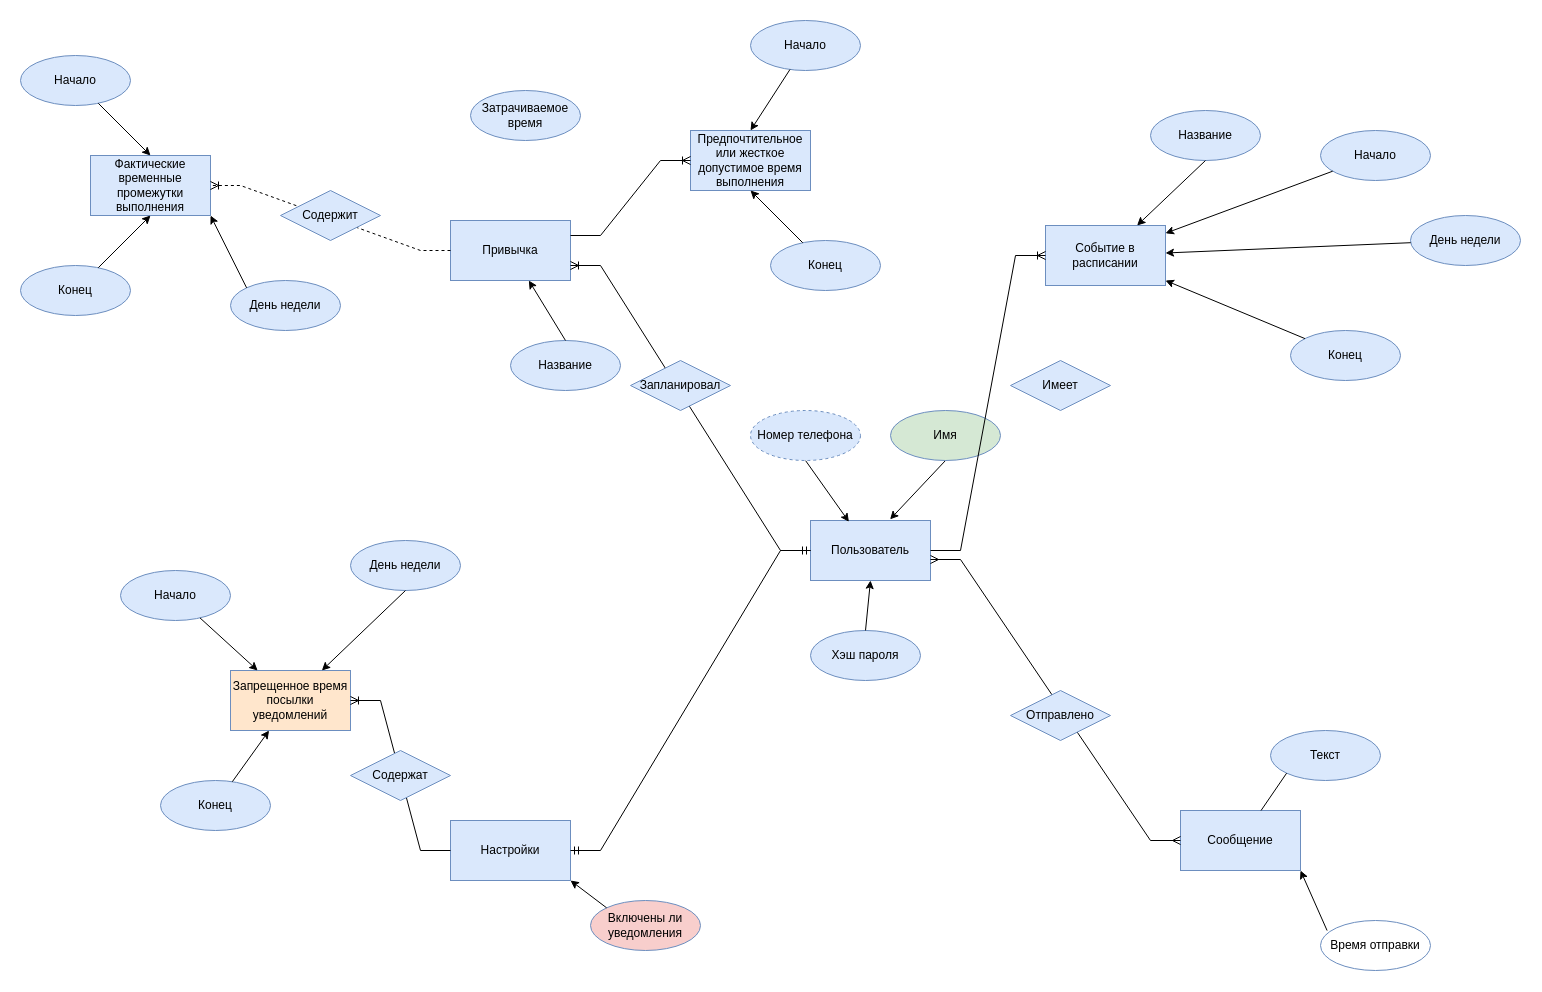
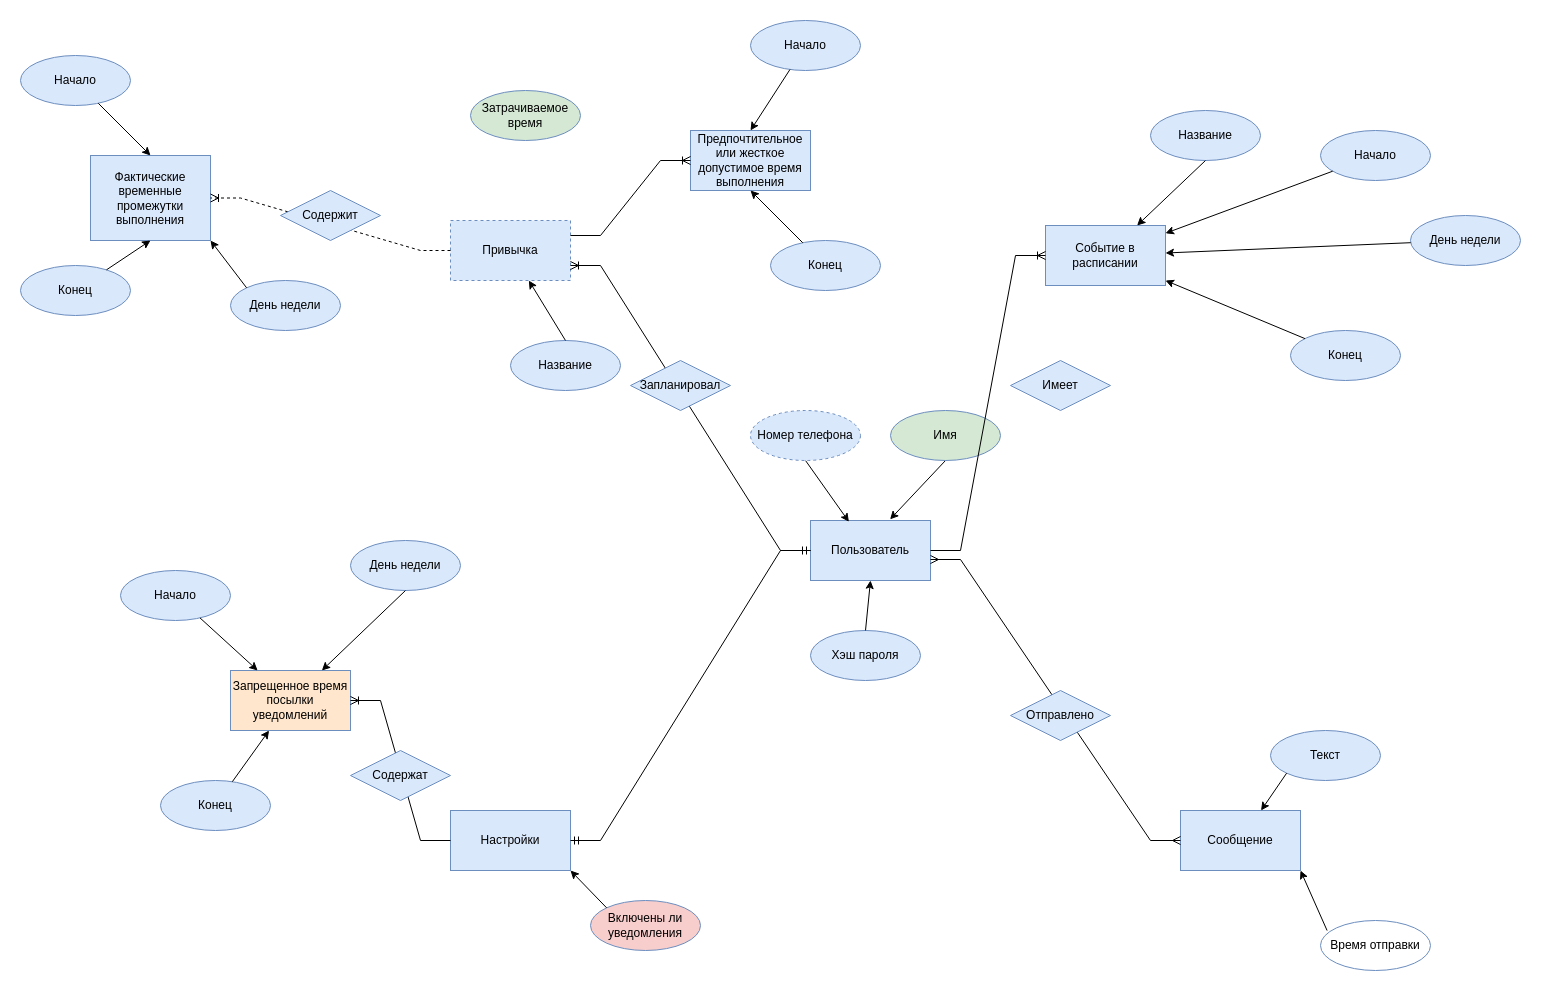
(526, 116) -> (526, 116)
(151, 186) -> (151, 198)
(511, 251) -> (511, 251)
(1264, 806) -> (1266, 804)
(511, 851) -> (511, 841)
